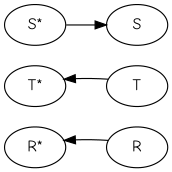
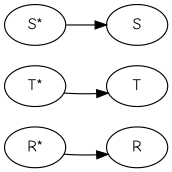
(92, 79) -> (80, 94)
(92, 140) -> (80, 155)
